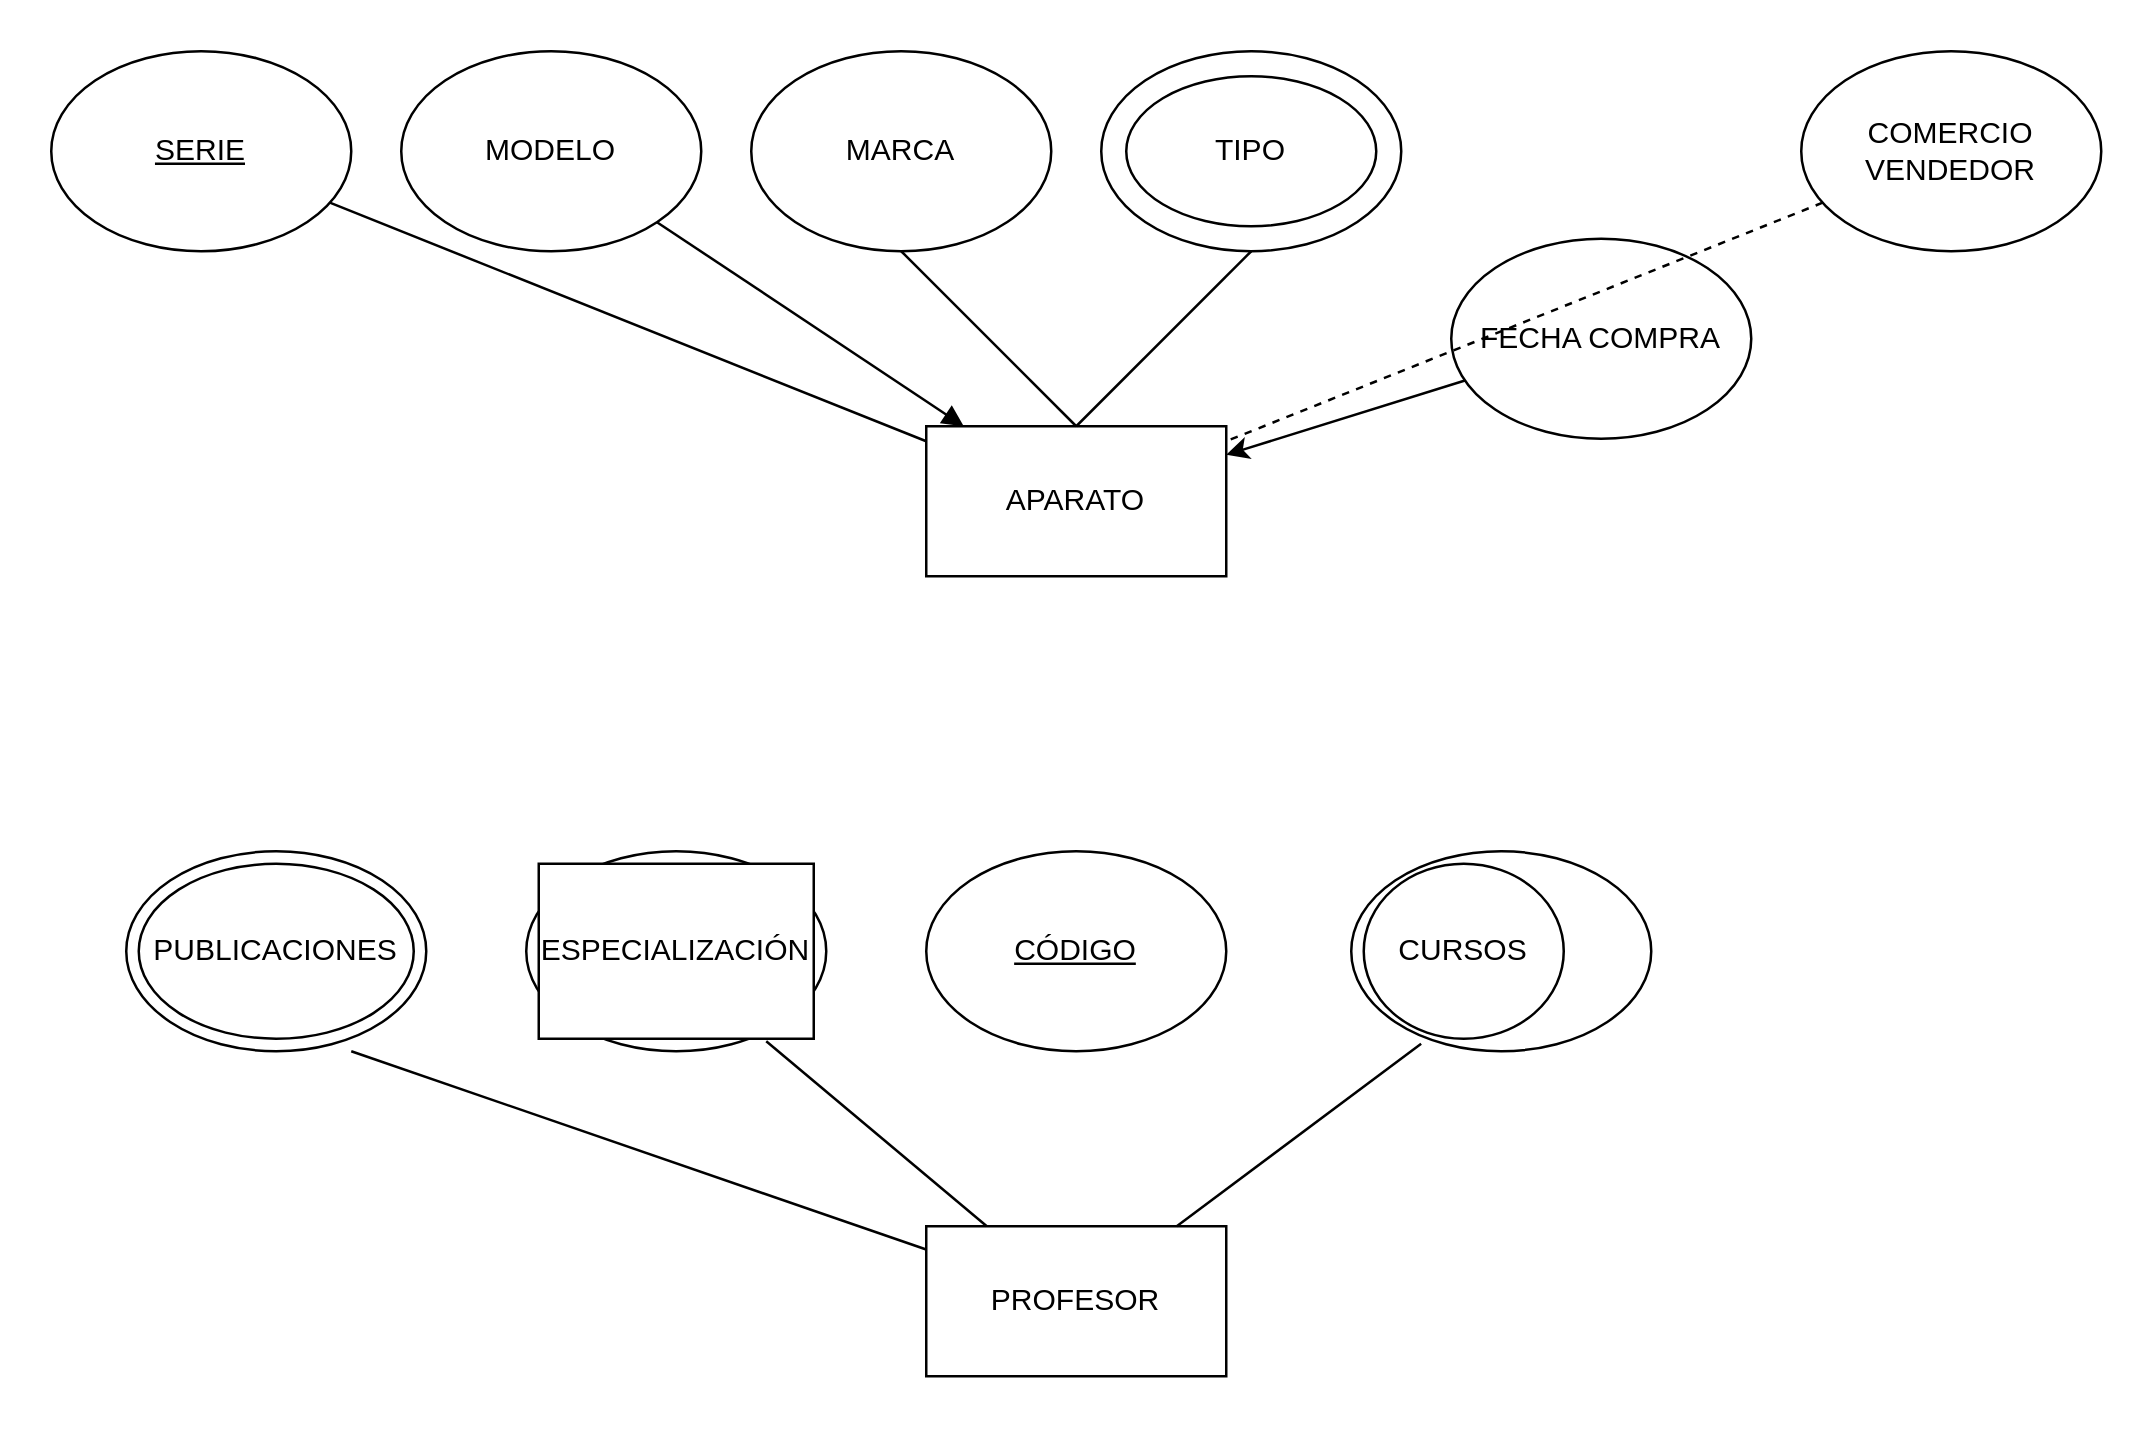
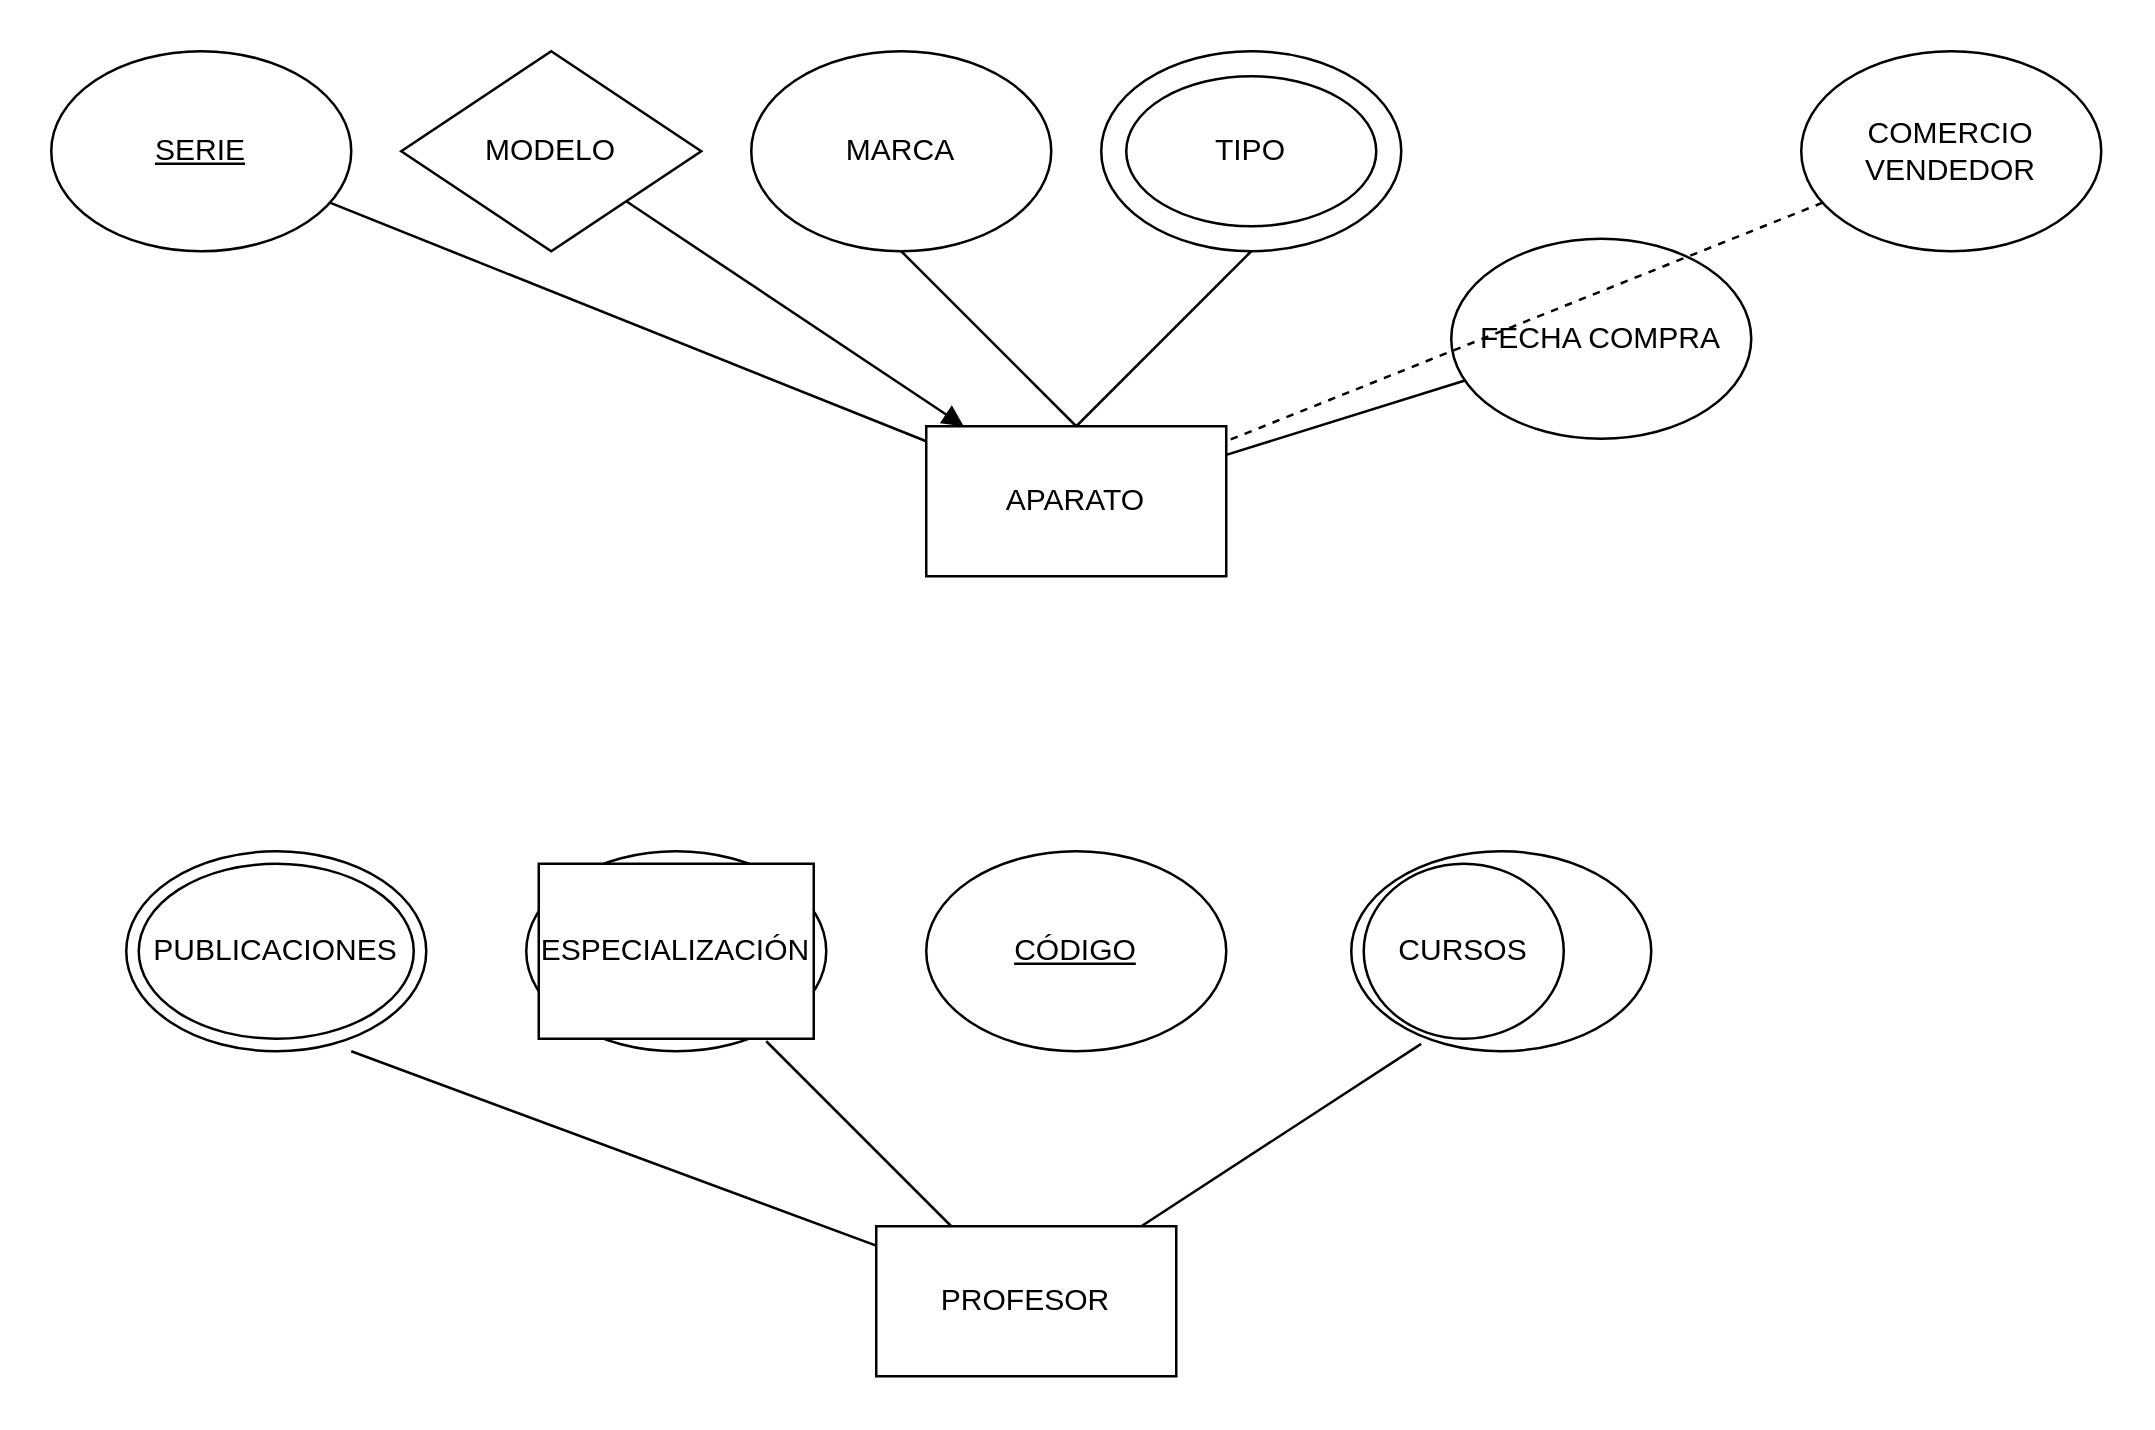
(551, 151) -> (551, 151)
(1244, 449) -> (1238, 451)
(1076, 1301) -> (1026, 1301)
